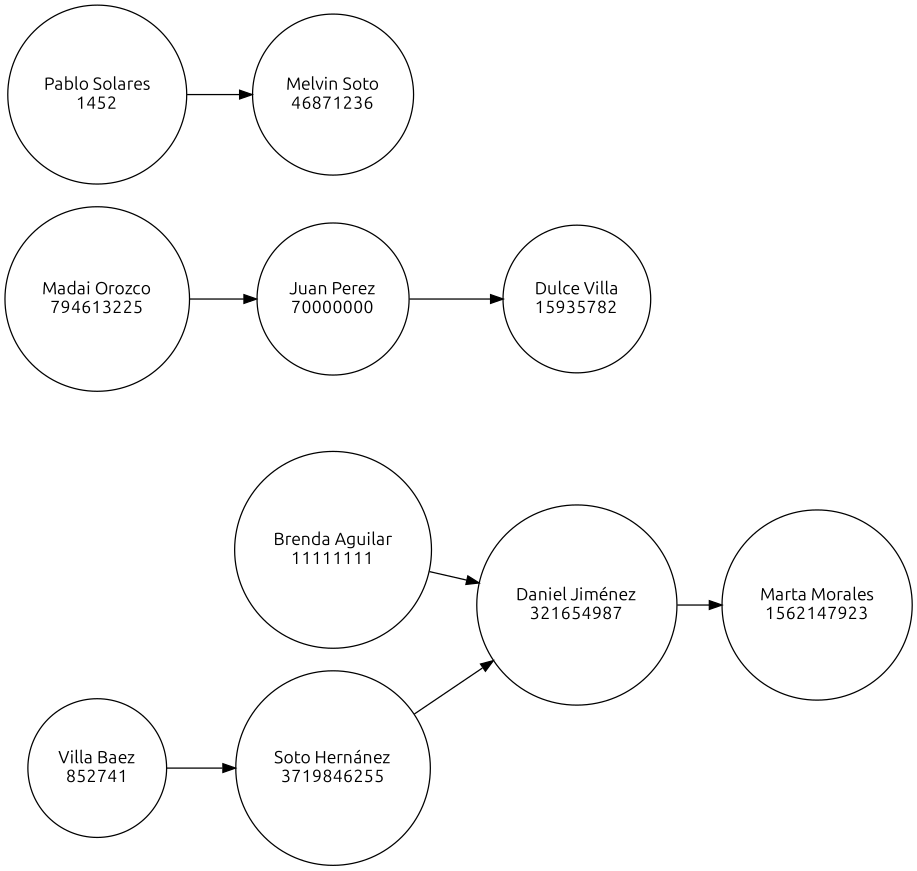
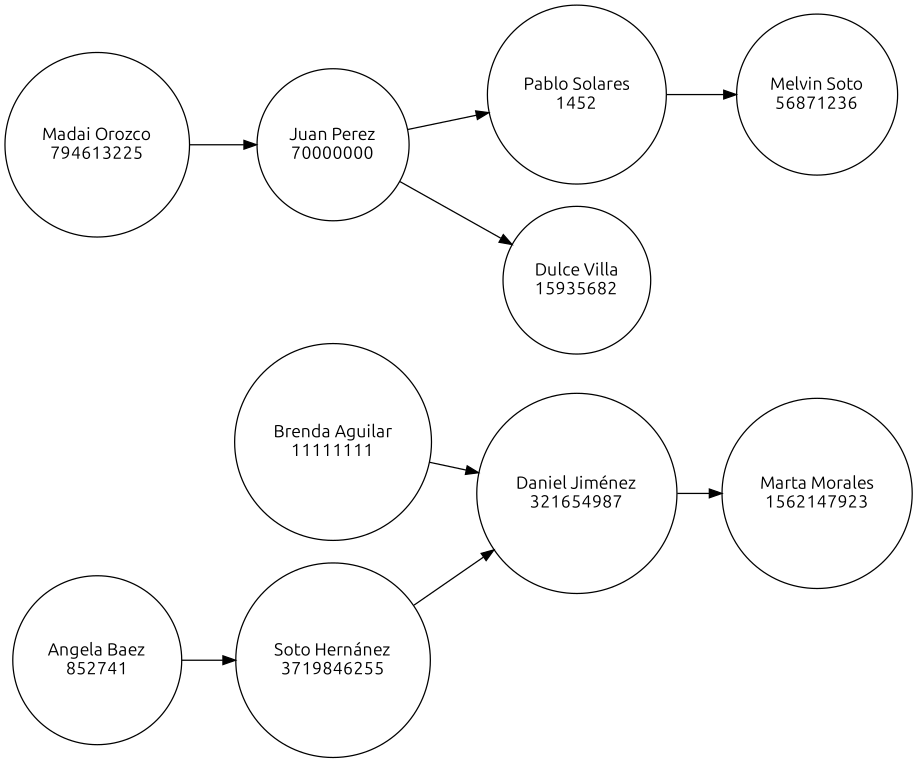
(333, 95) -> (817, 95)
none -> (442, 122)
(577, 299) -> (577, 280)
(97, 768) -> (97, 660)
